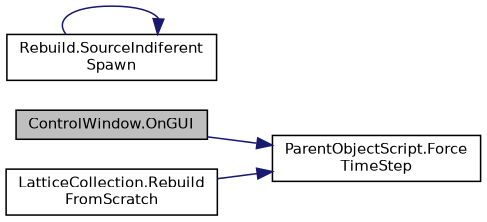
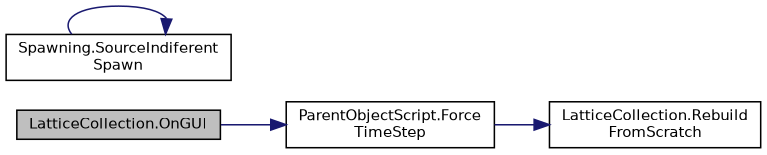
(112, 57) -> (119, 57)
(112, 125) -> (119, 125)
(237, 176) -> (514, 125)
